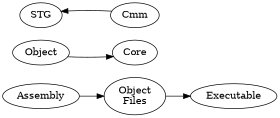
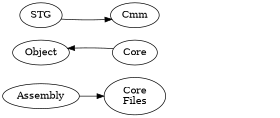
(90, 11) -> (83, 20)
(87, 57) -> (94, 48)
(135, 96) -> (135, 96)
(234, 96) -> none
